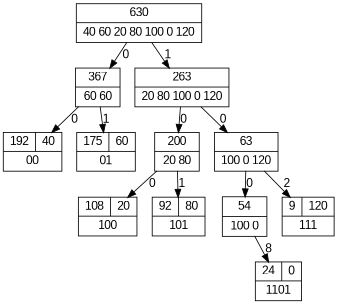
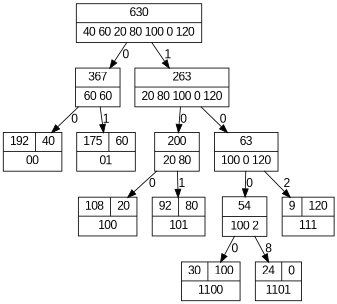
(245, 226) -> (245, 226)
none -> (211, 281)
